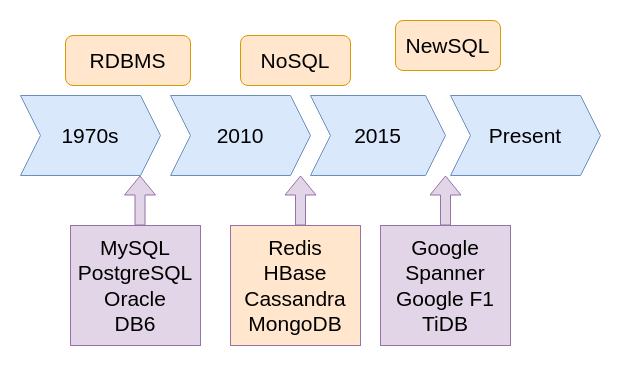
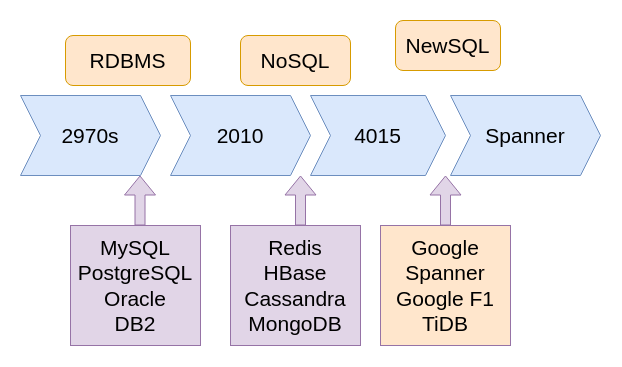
(91, 136) -> (91, 136)
(378, 136) -> (378, 136)
(526, 136) -> (526, 136)
(136, 286) -> (136, 286)
(296, 286) -> (296, 286)
(446, 286) -> (446, 286)
